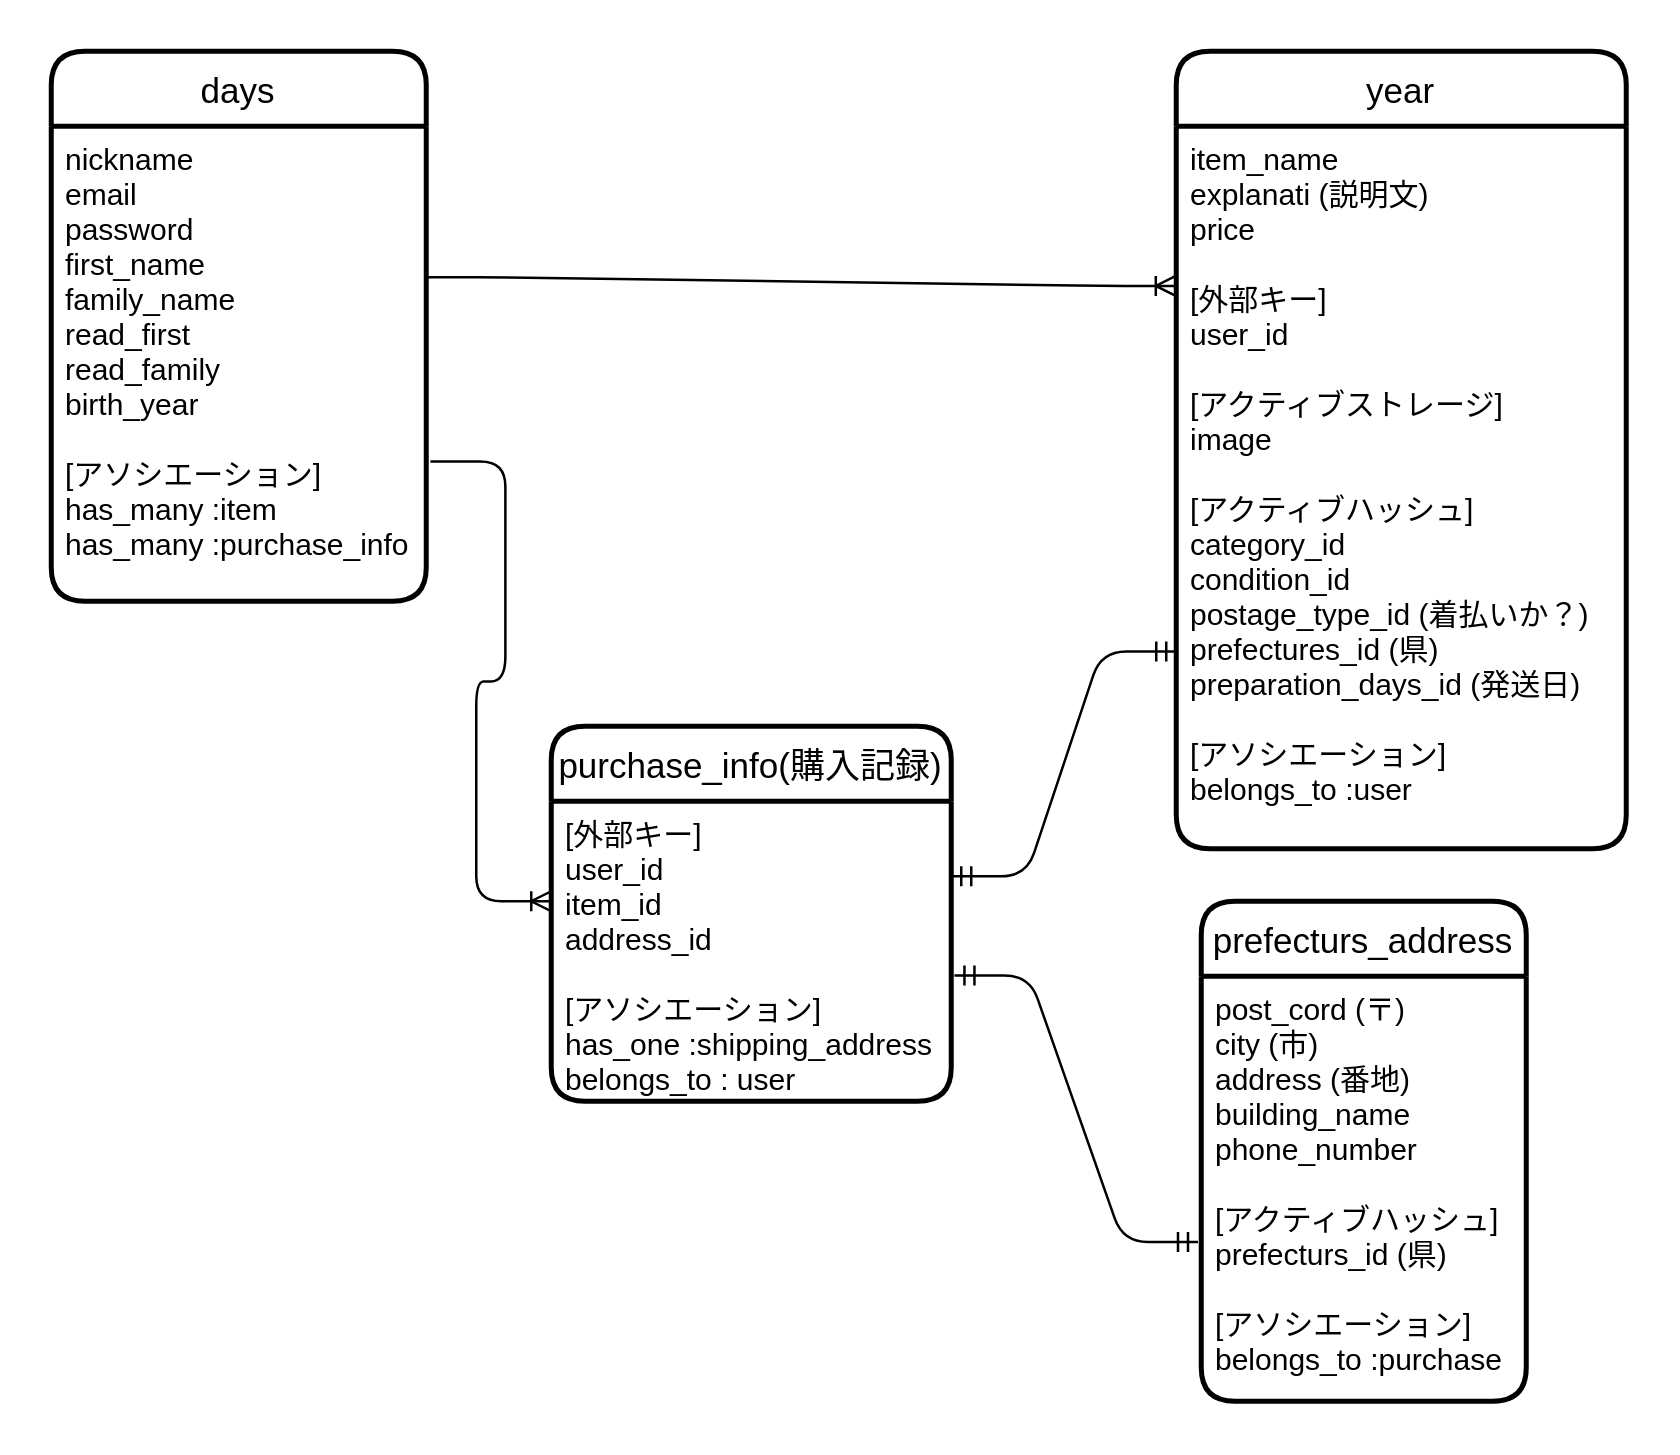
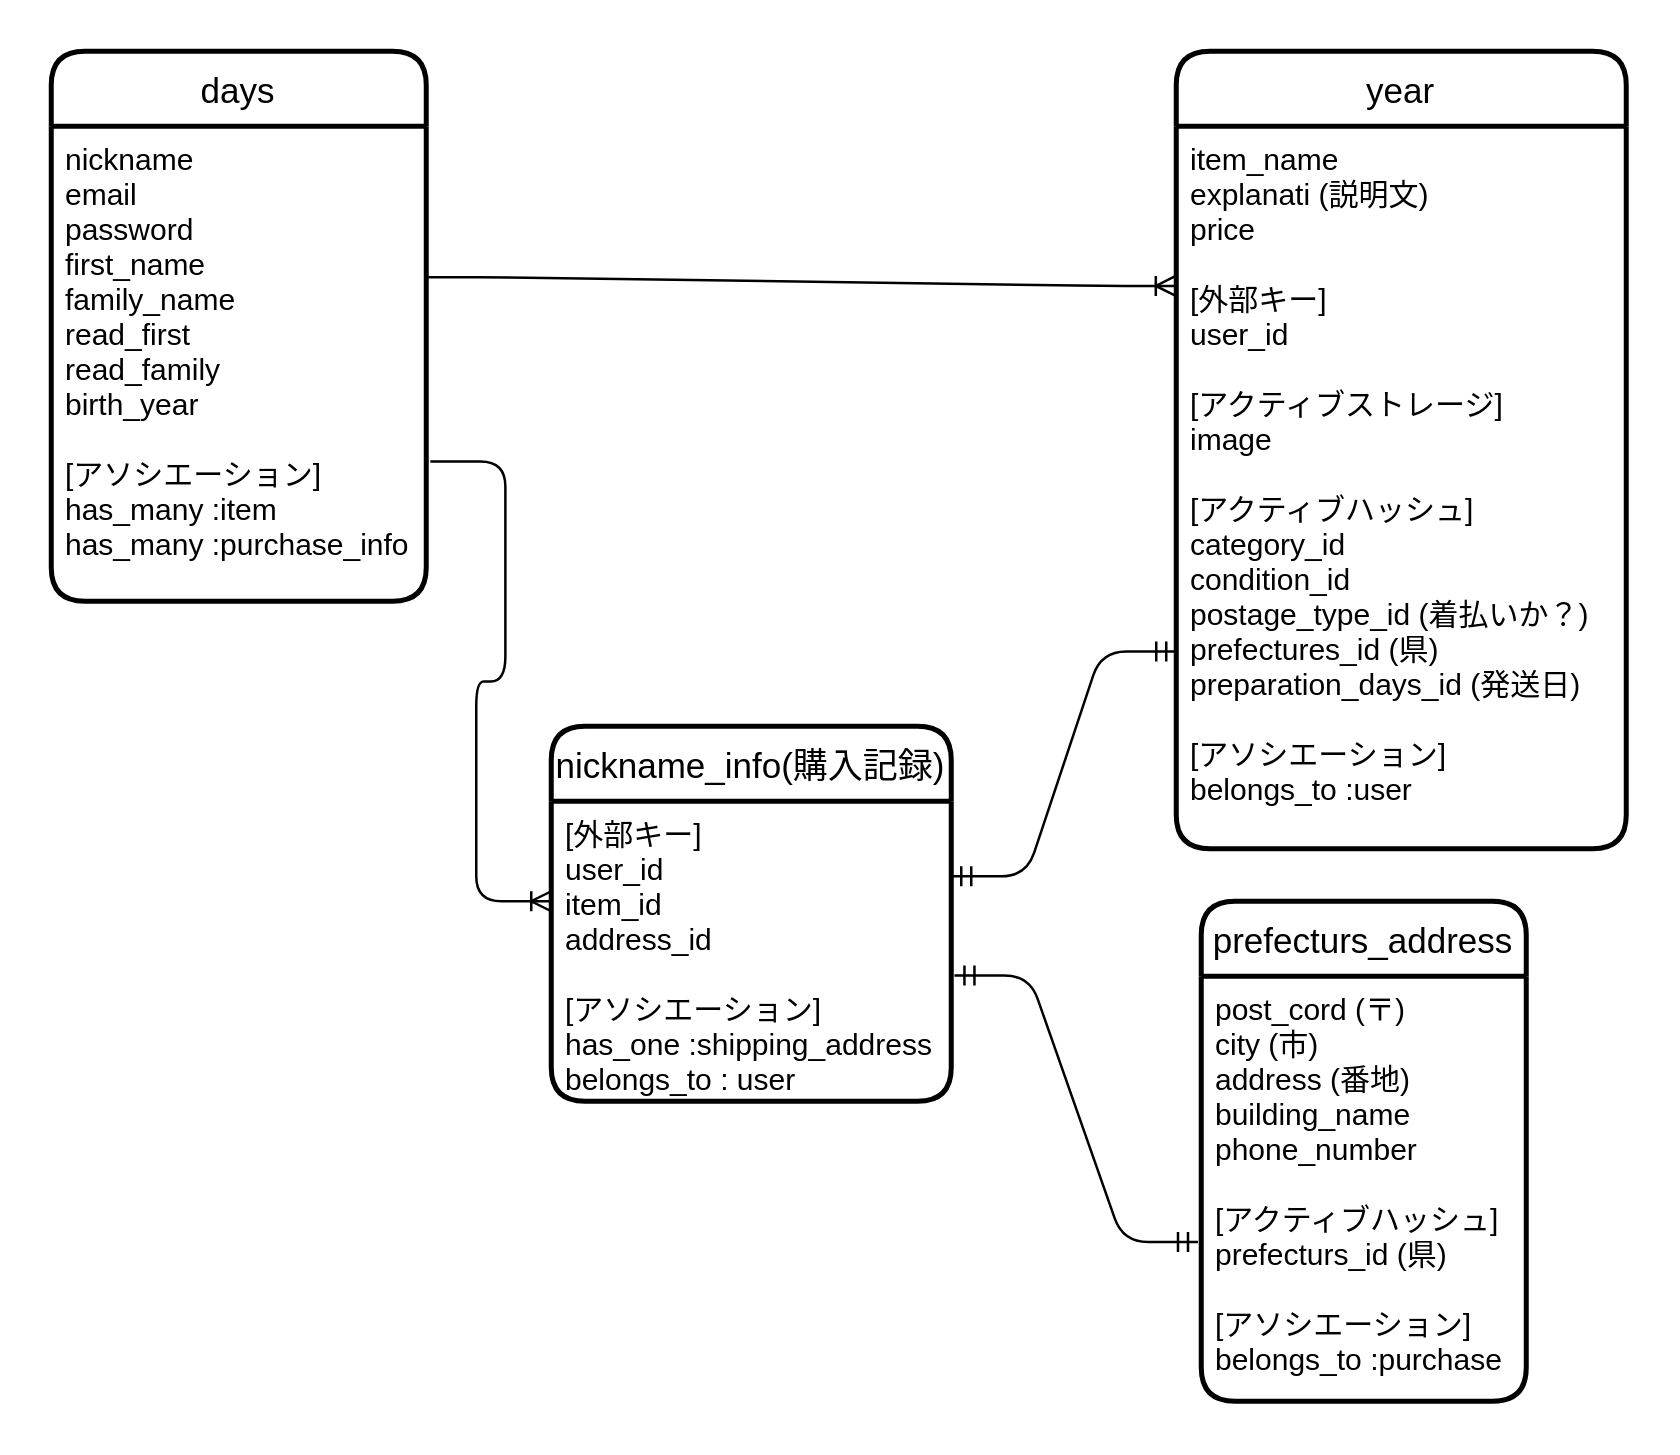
(750, 766) -> (750, 766)
